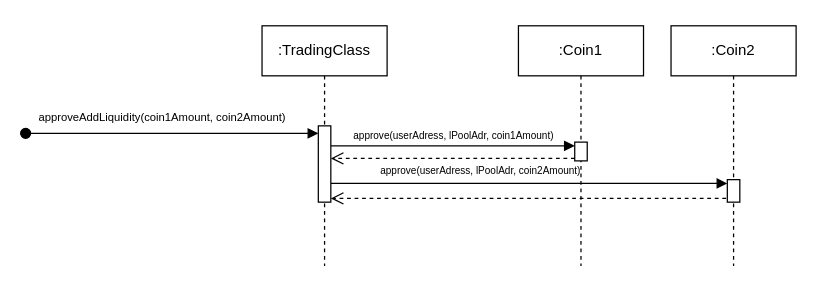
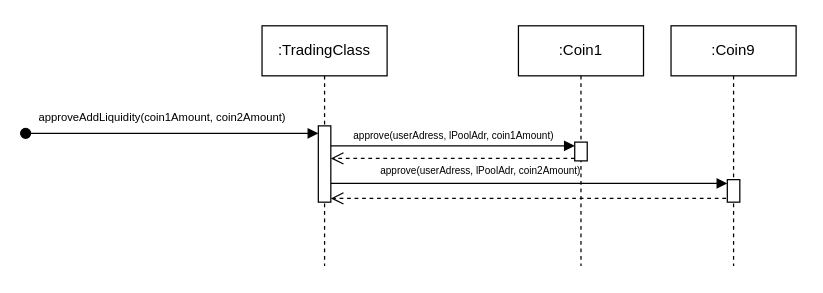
(733, 51) -> (733, 51)
